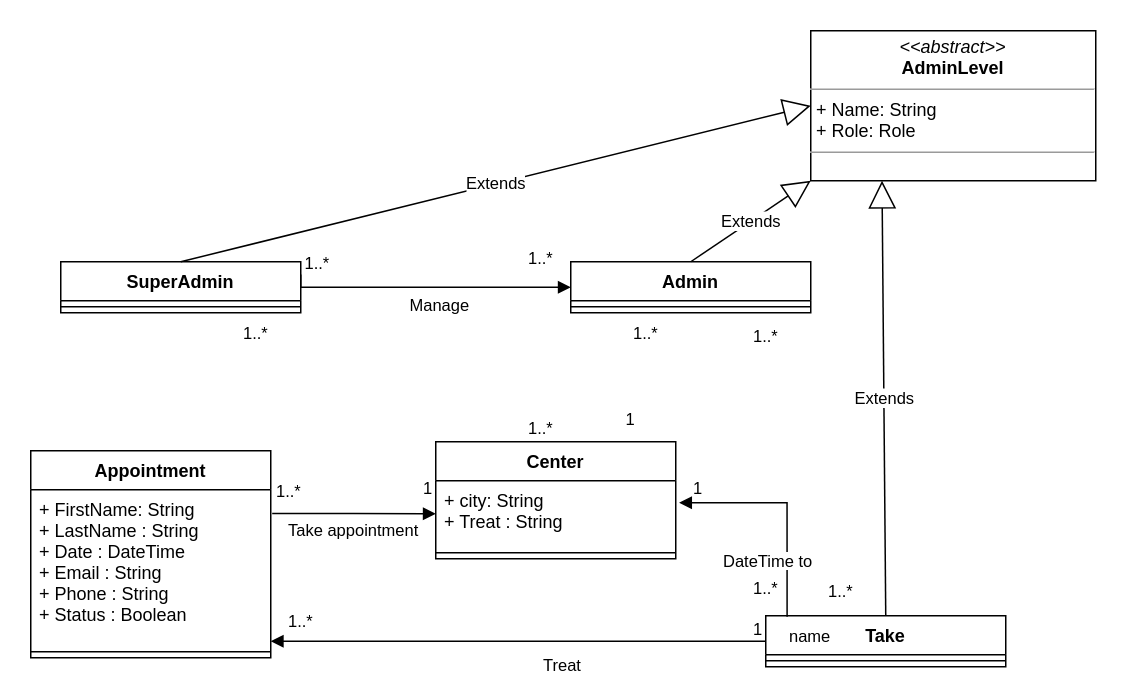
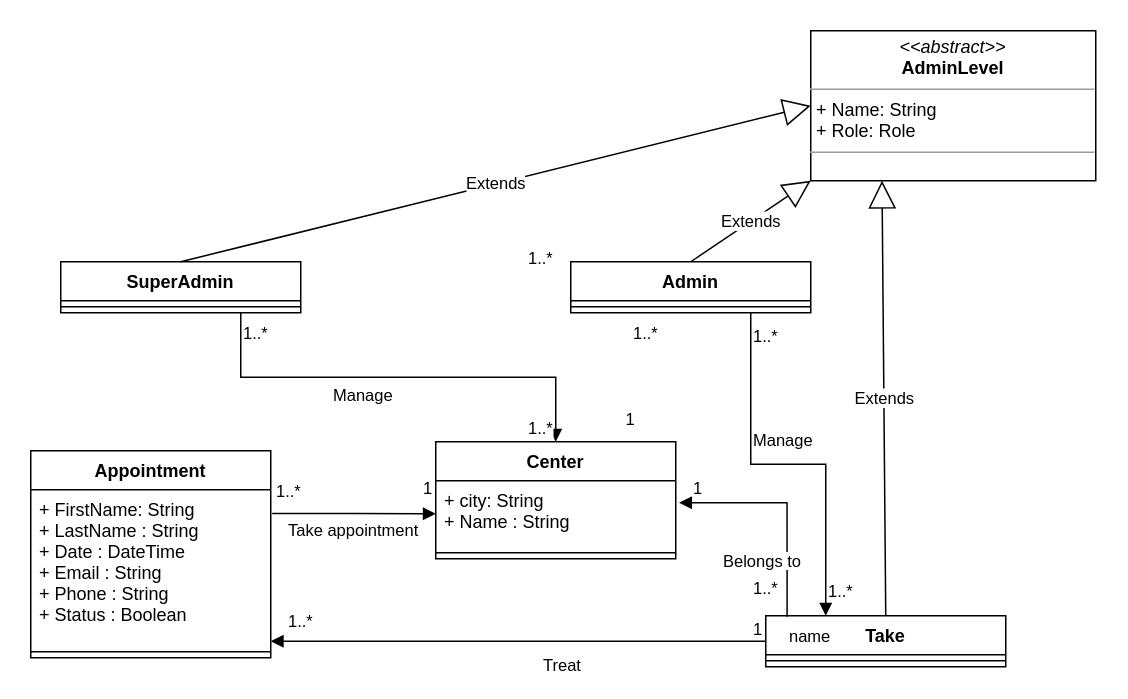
(428, 287) -> none
none -> (393, 377)
none -> (783, 464)
(503, 501) -> (503, 501)
(775, 562) -> (769, 562)
